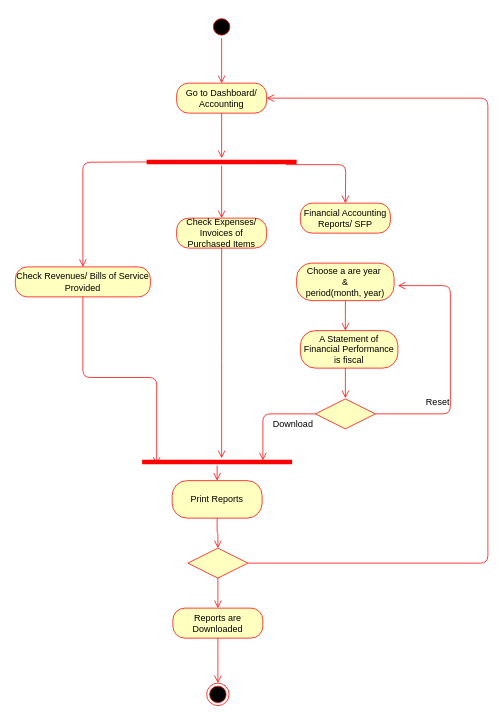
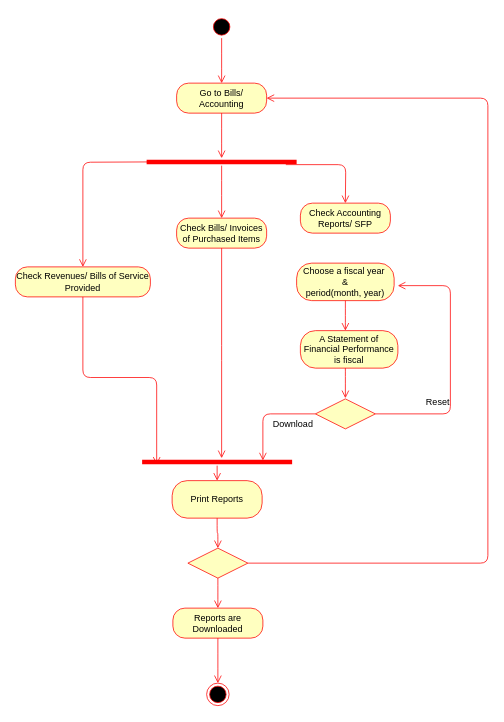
(222, 98) -> (222, 98)
(345, 218) -> (345, 218)
(222, 233) -> (222, 233)
(345, 282) -> (345, 282)
